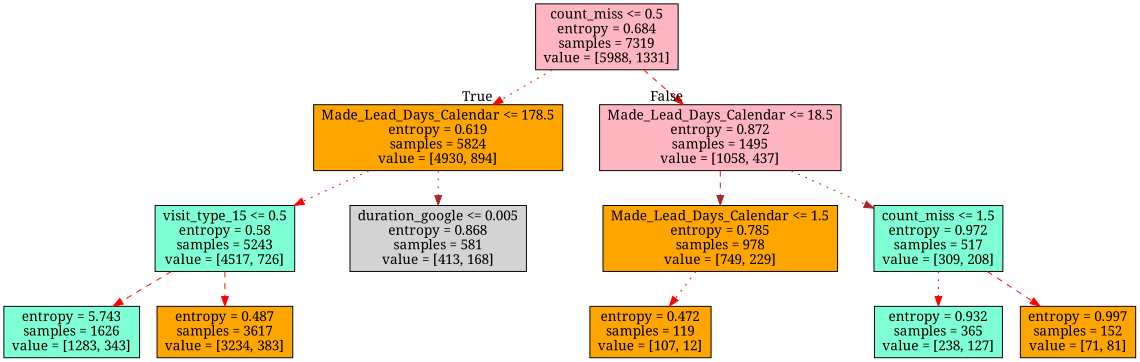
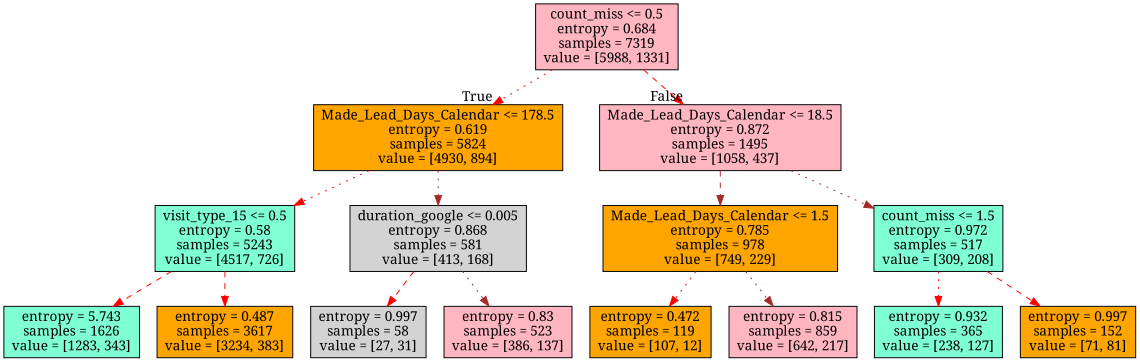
none -> (368, 332)
none -> (508, 332)
none -> (793, 332)
